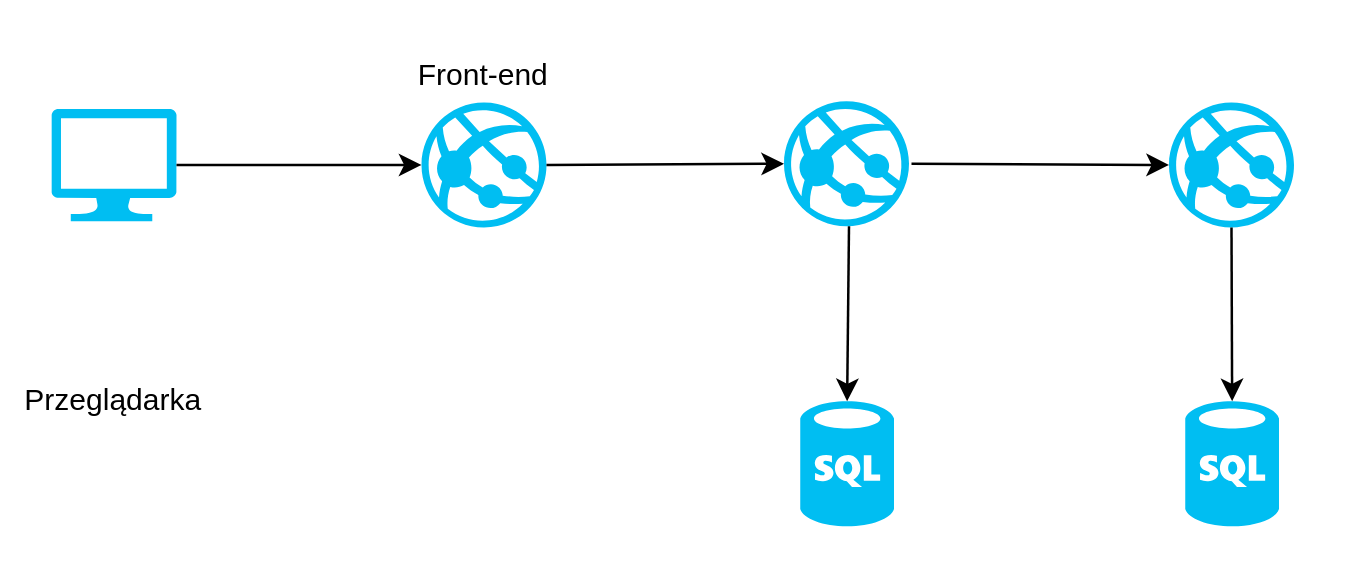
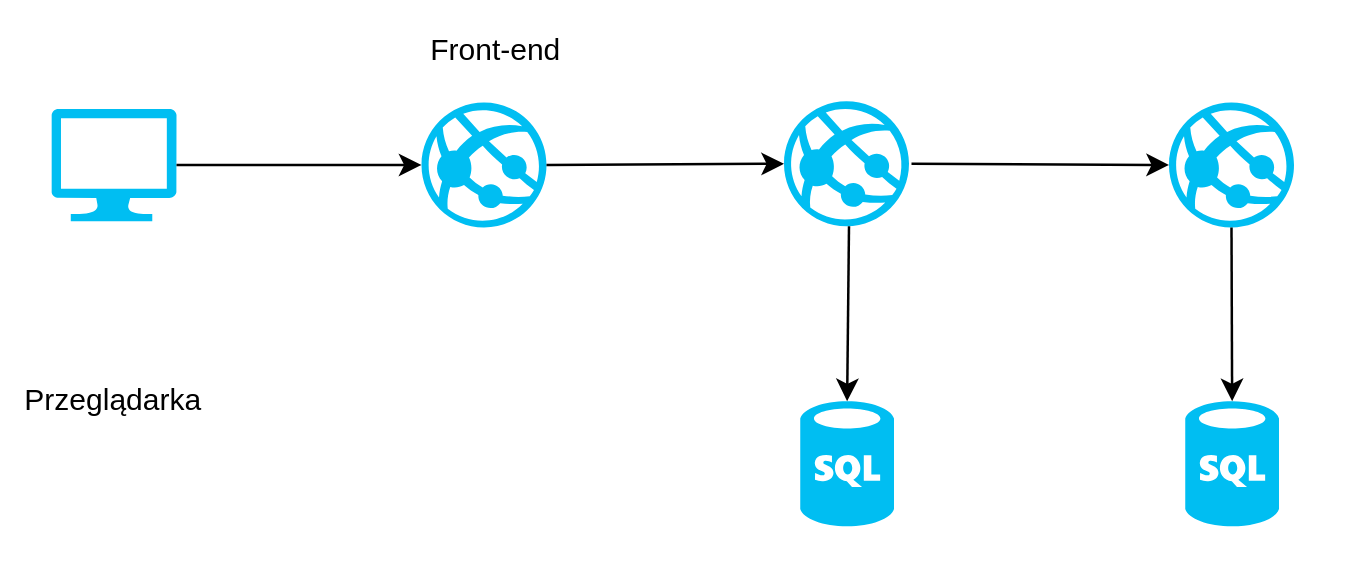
(484, 76) -> (496, 51)
